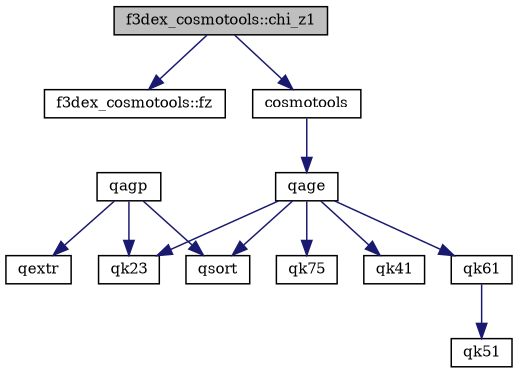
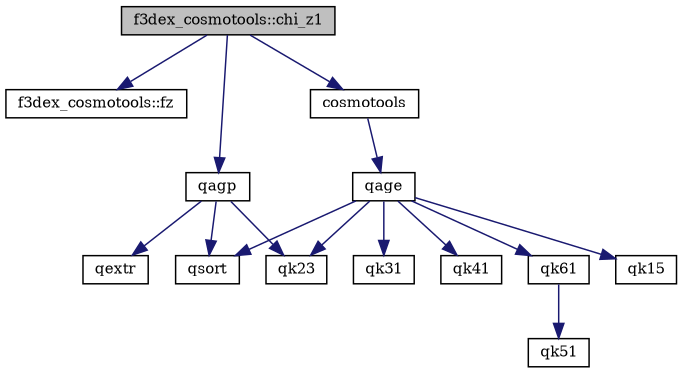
none -> (224, 96)
(307, 270) -> (646, 270)
none -> (384, 270)
